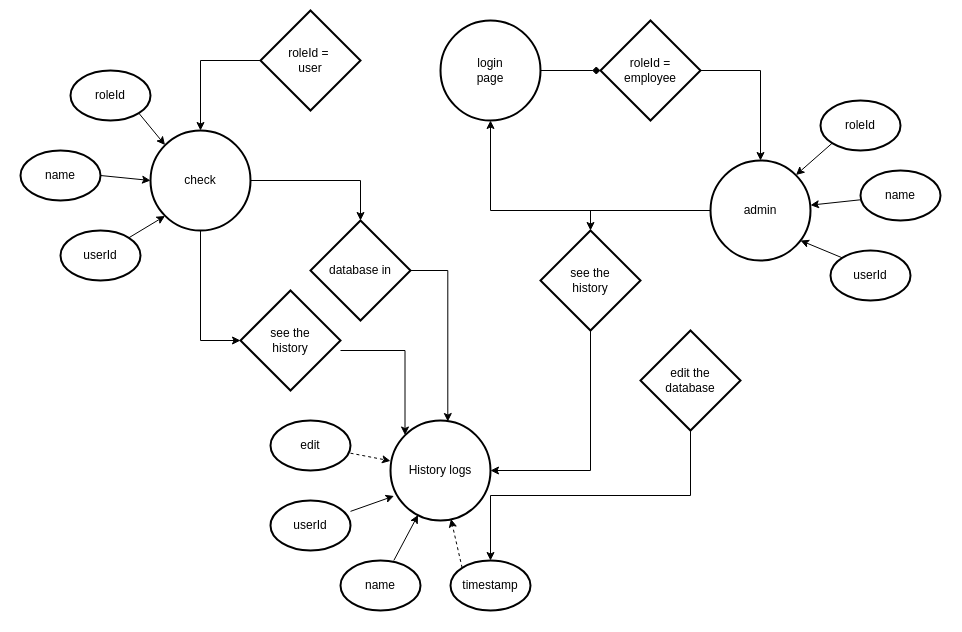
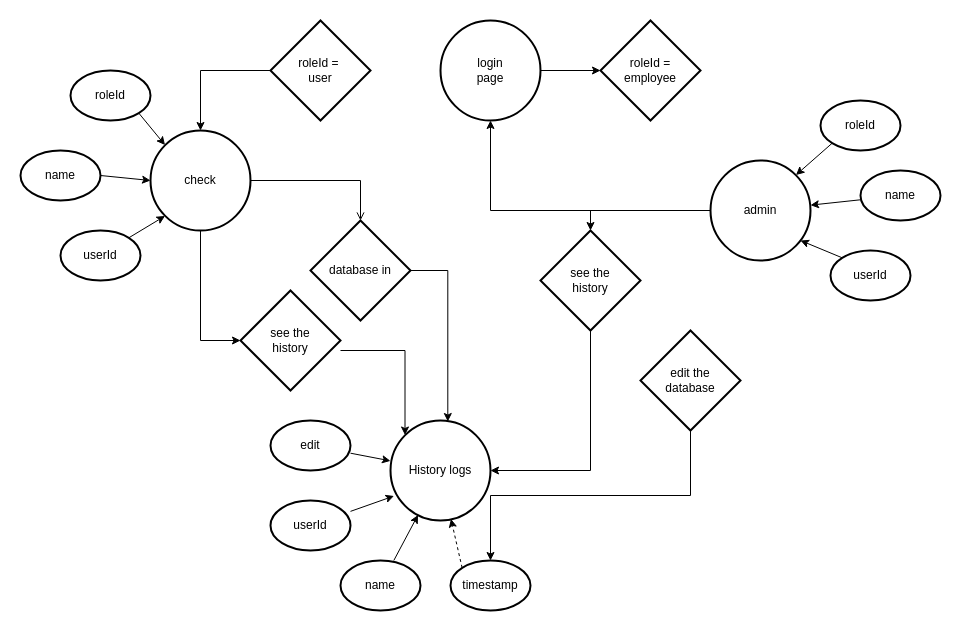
(311, 61) -> (321, 71)
(592, 71) -> (592, 71)
(761, 82) -> none
(361, 212) -> (361, 214)
(368, 457) -> (368, 457)
